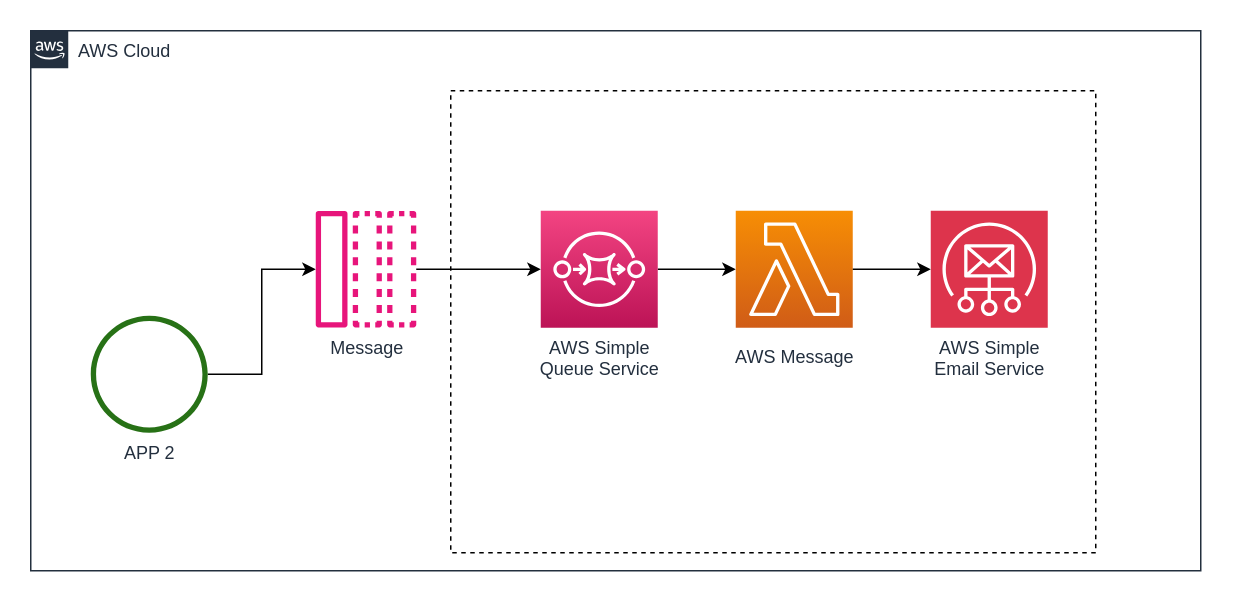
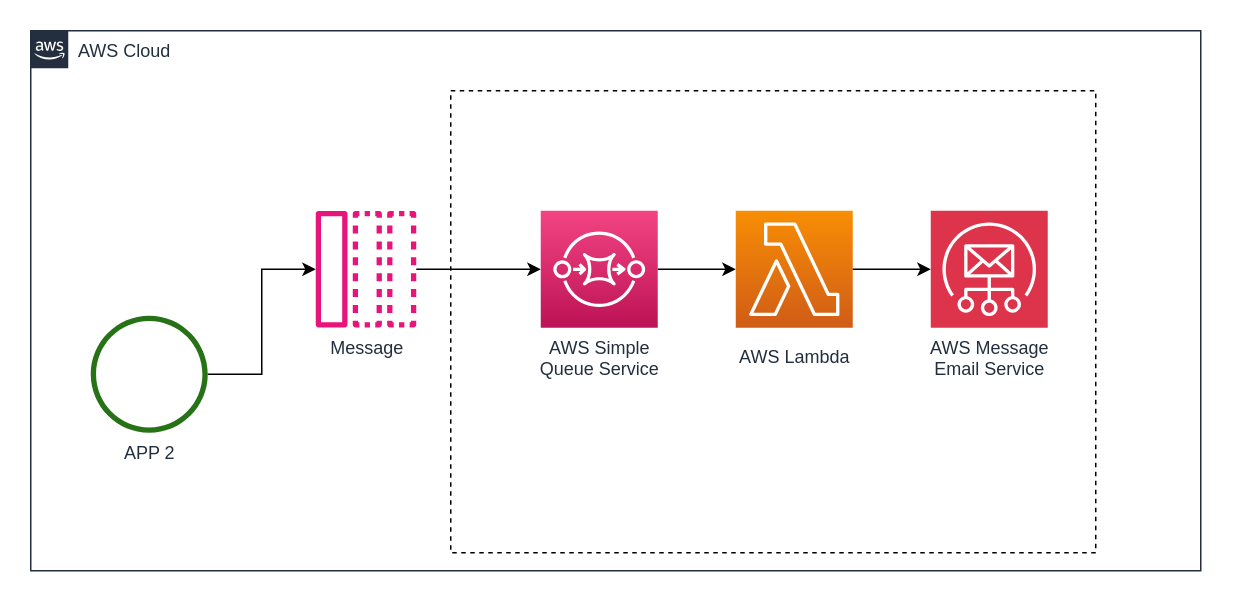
(795, 358) -> (795, 358)
(990, 360) -> (990, 360)
